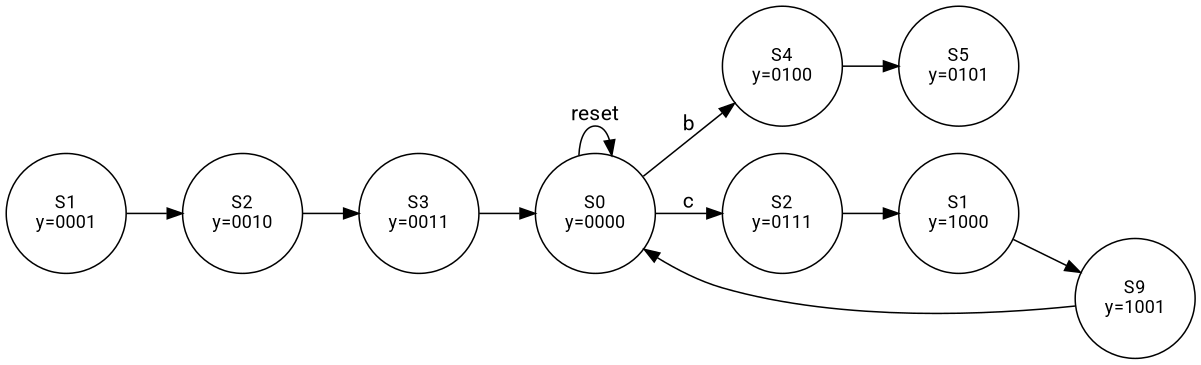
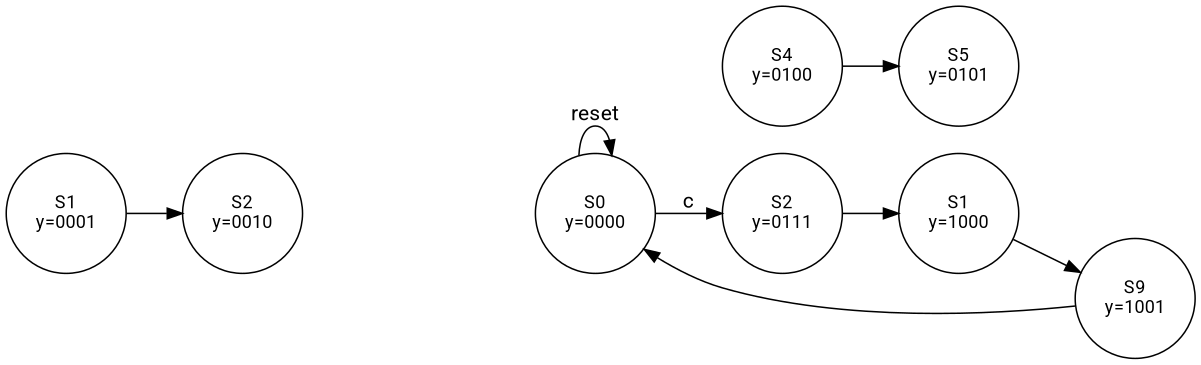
(683, 145) -> none
(419, 213) -> none
